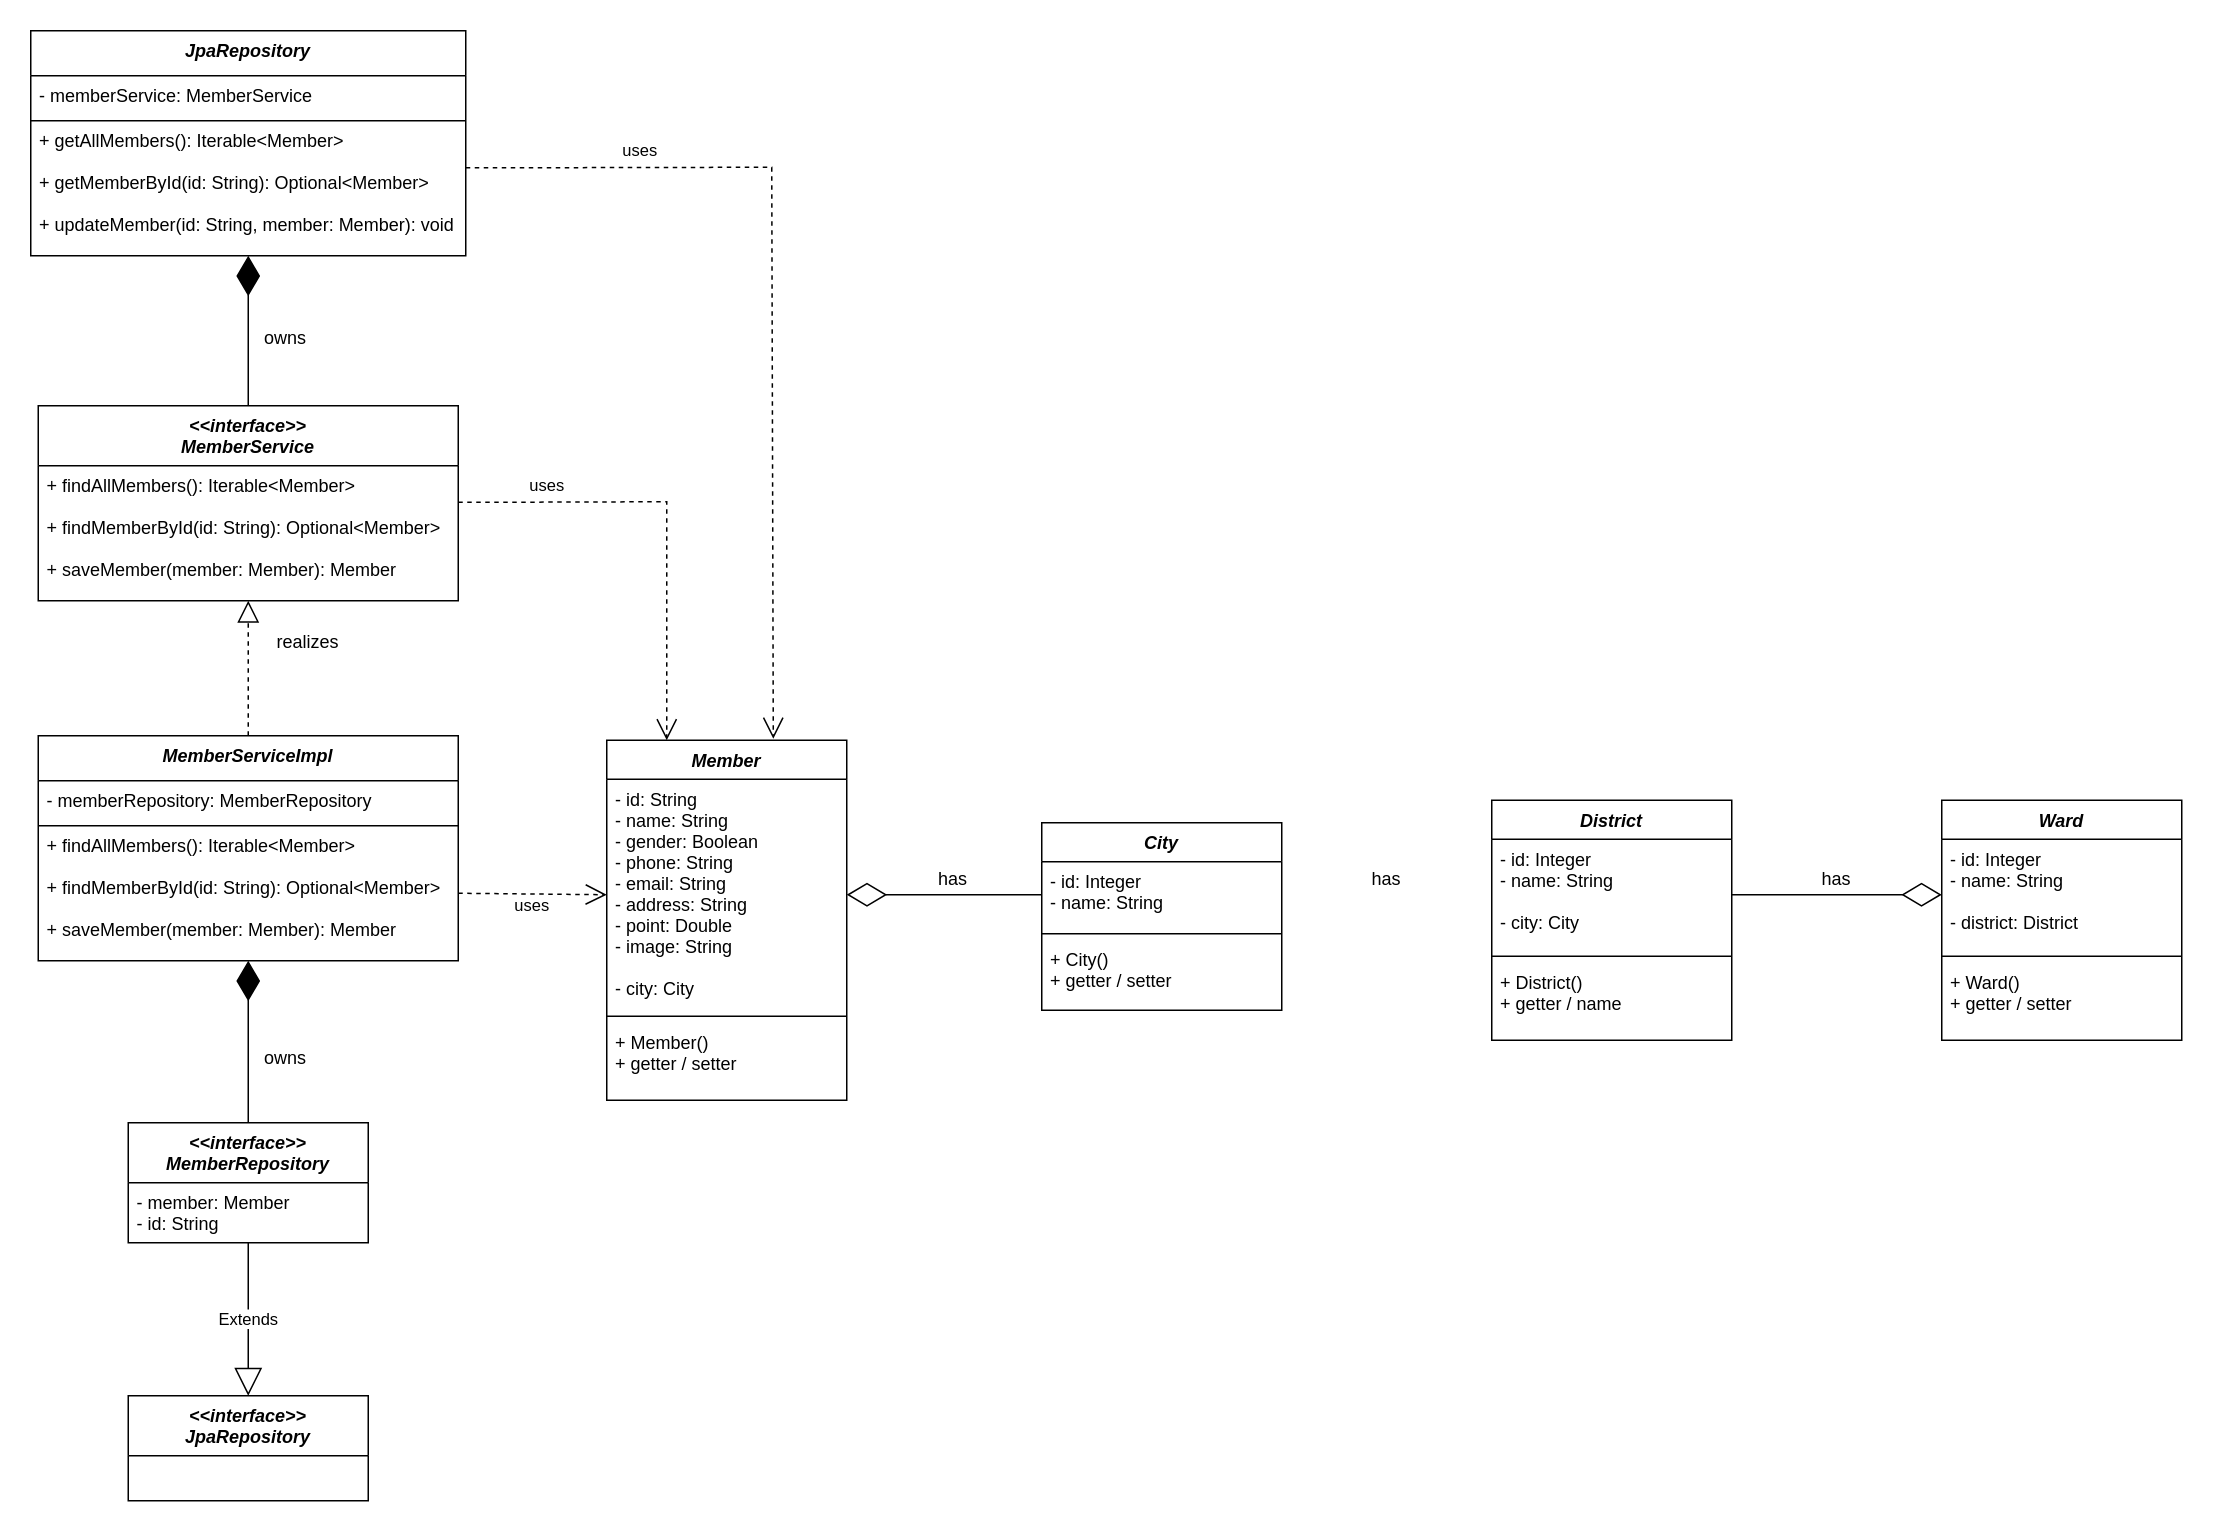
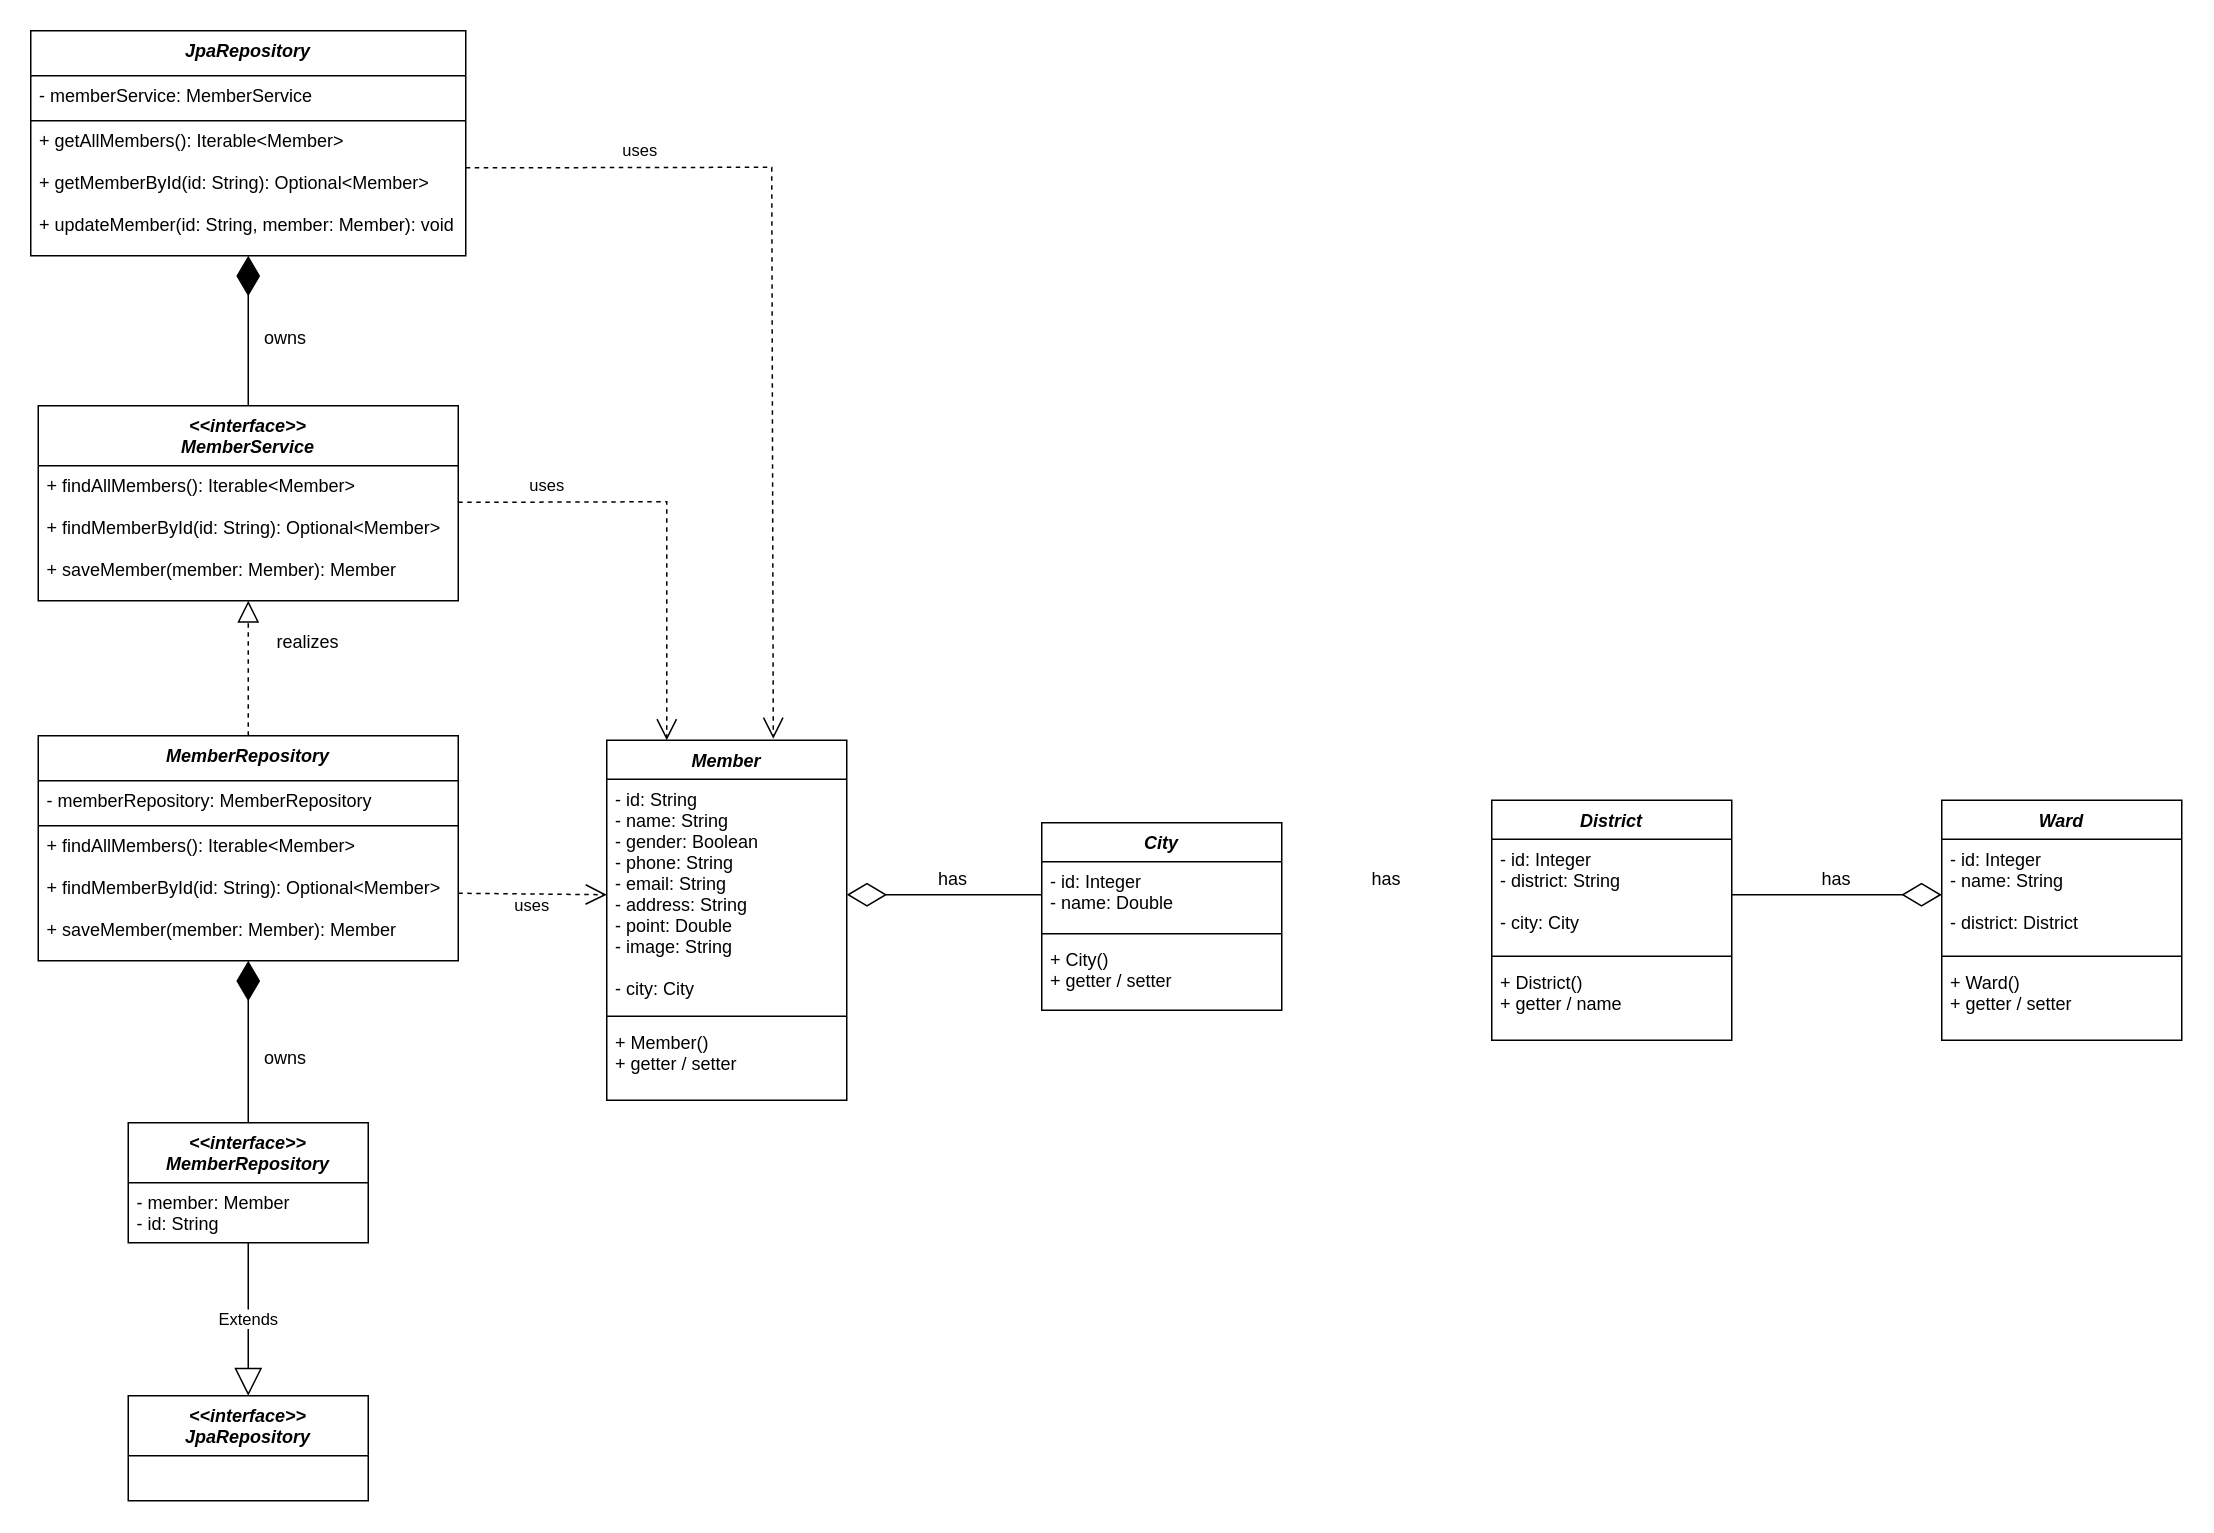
(248, 756) -> (248, 756)
(1556, 860) -> (1556, 860)
(1106, 882) -> (1106, 882)
